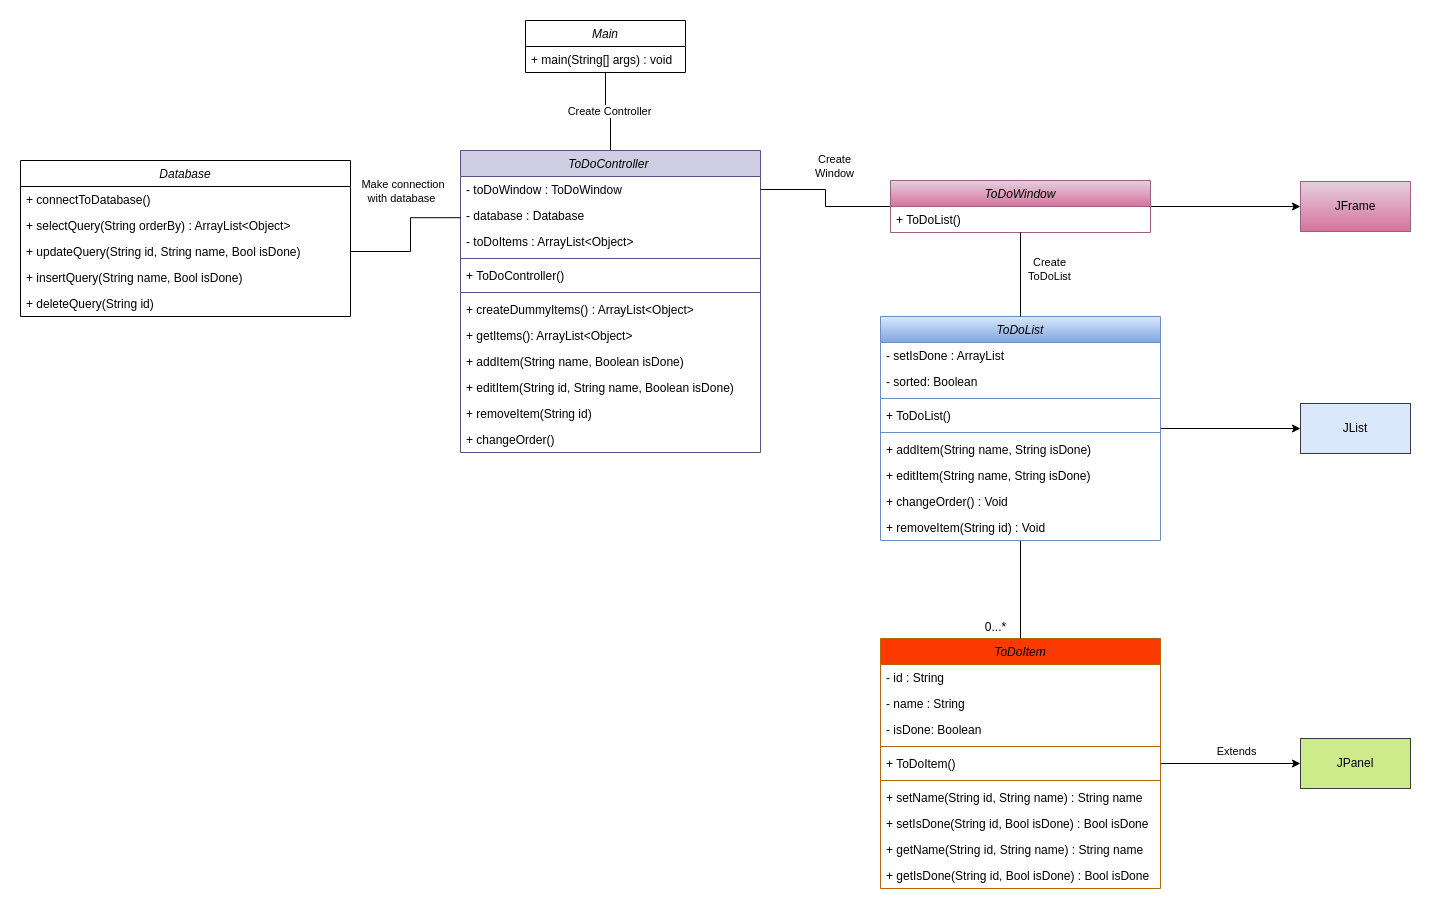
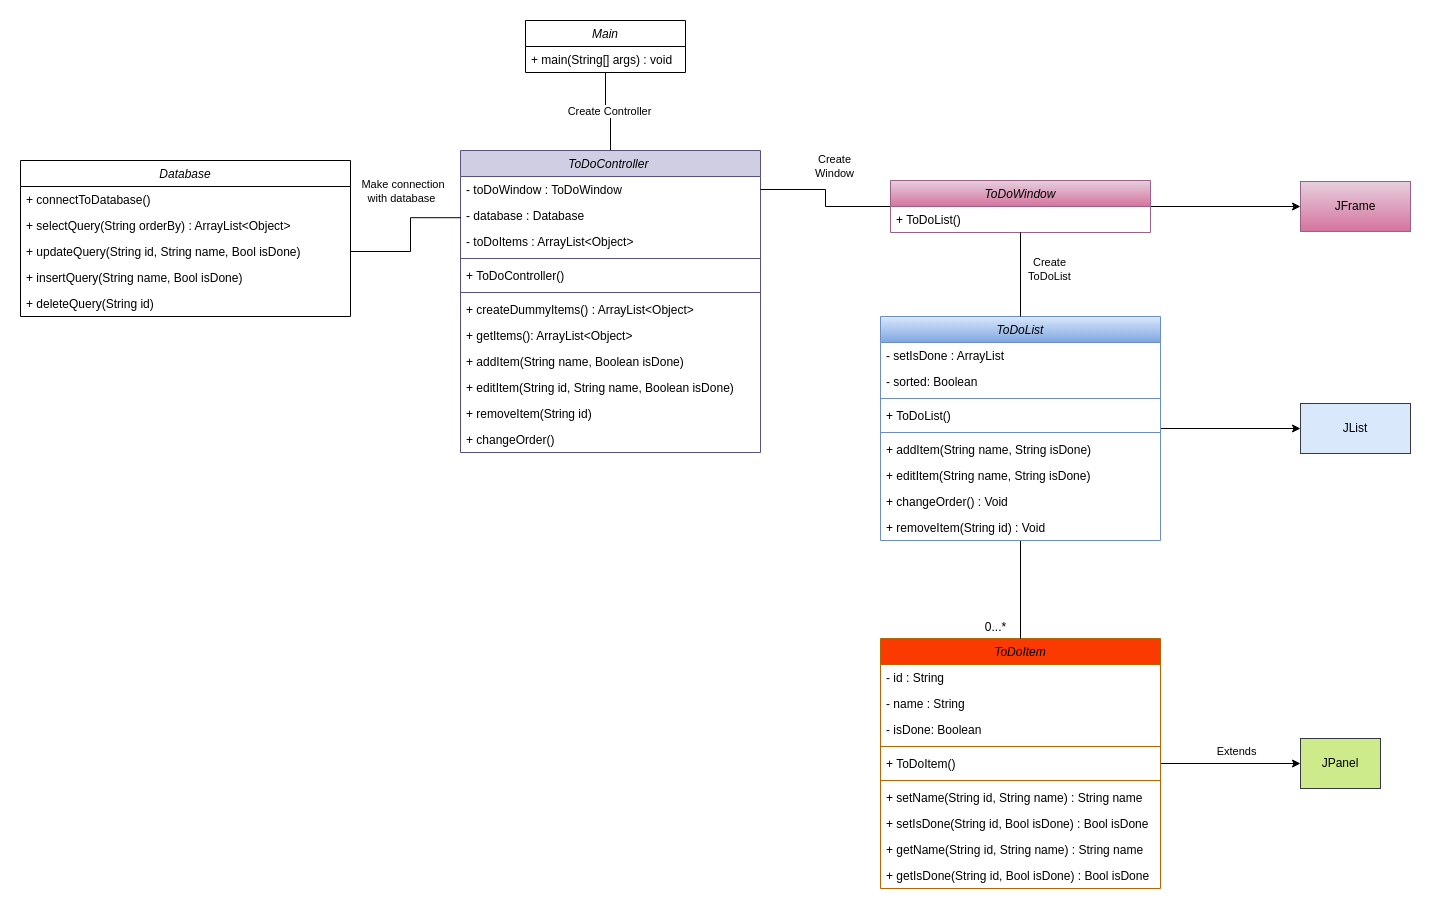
(1356, 764) -> (1341, 764)
